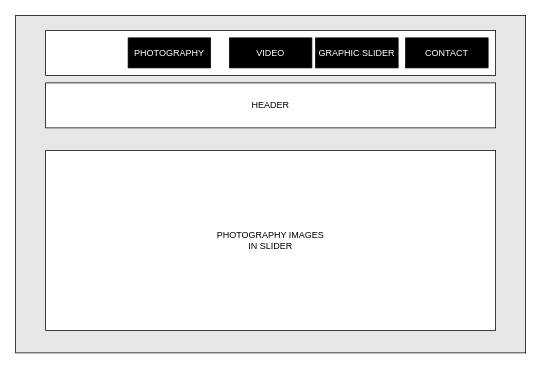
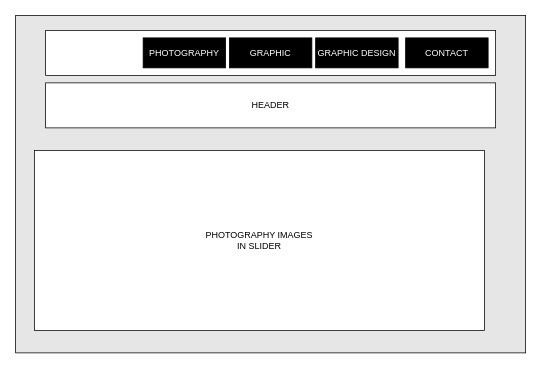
(169, 53) -> (184, 53)
(270, 53) -> (270, 53)
(357, 53) -> (357, 53)
(270, 240) -> (259, 240)
